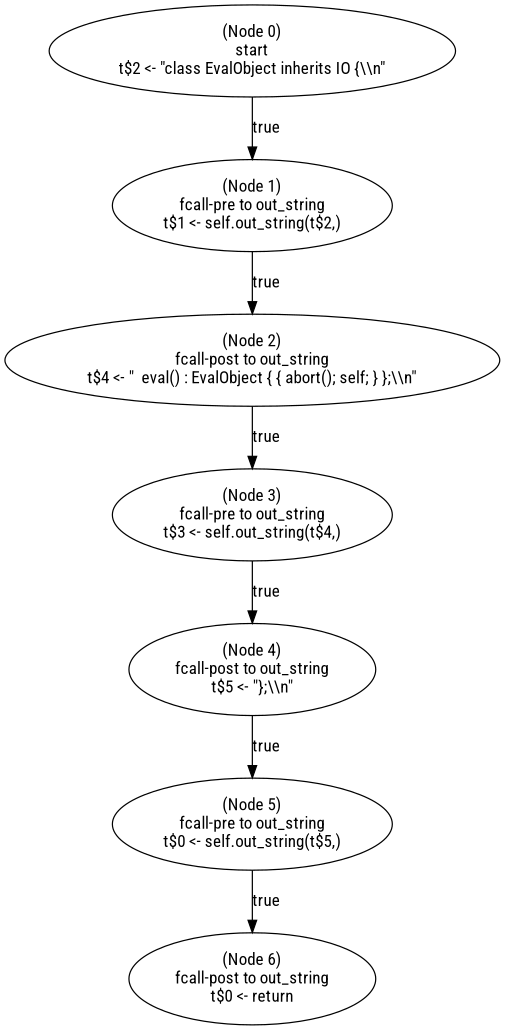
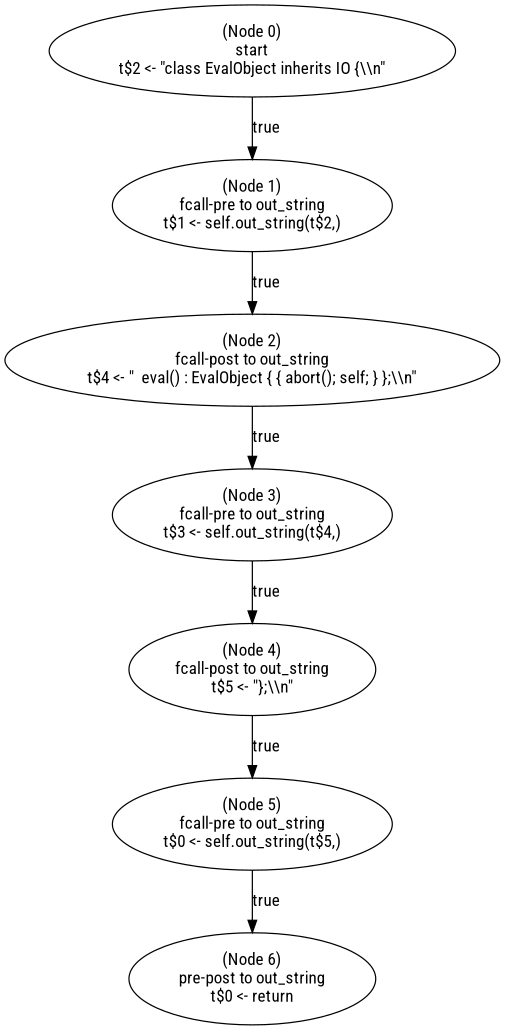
(252, 979) -> (252, 979)
